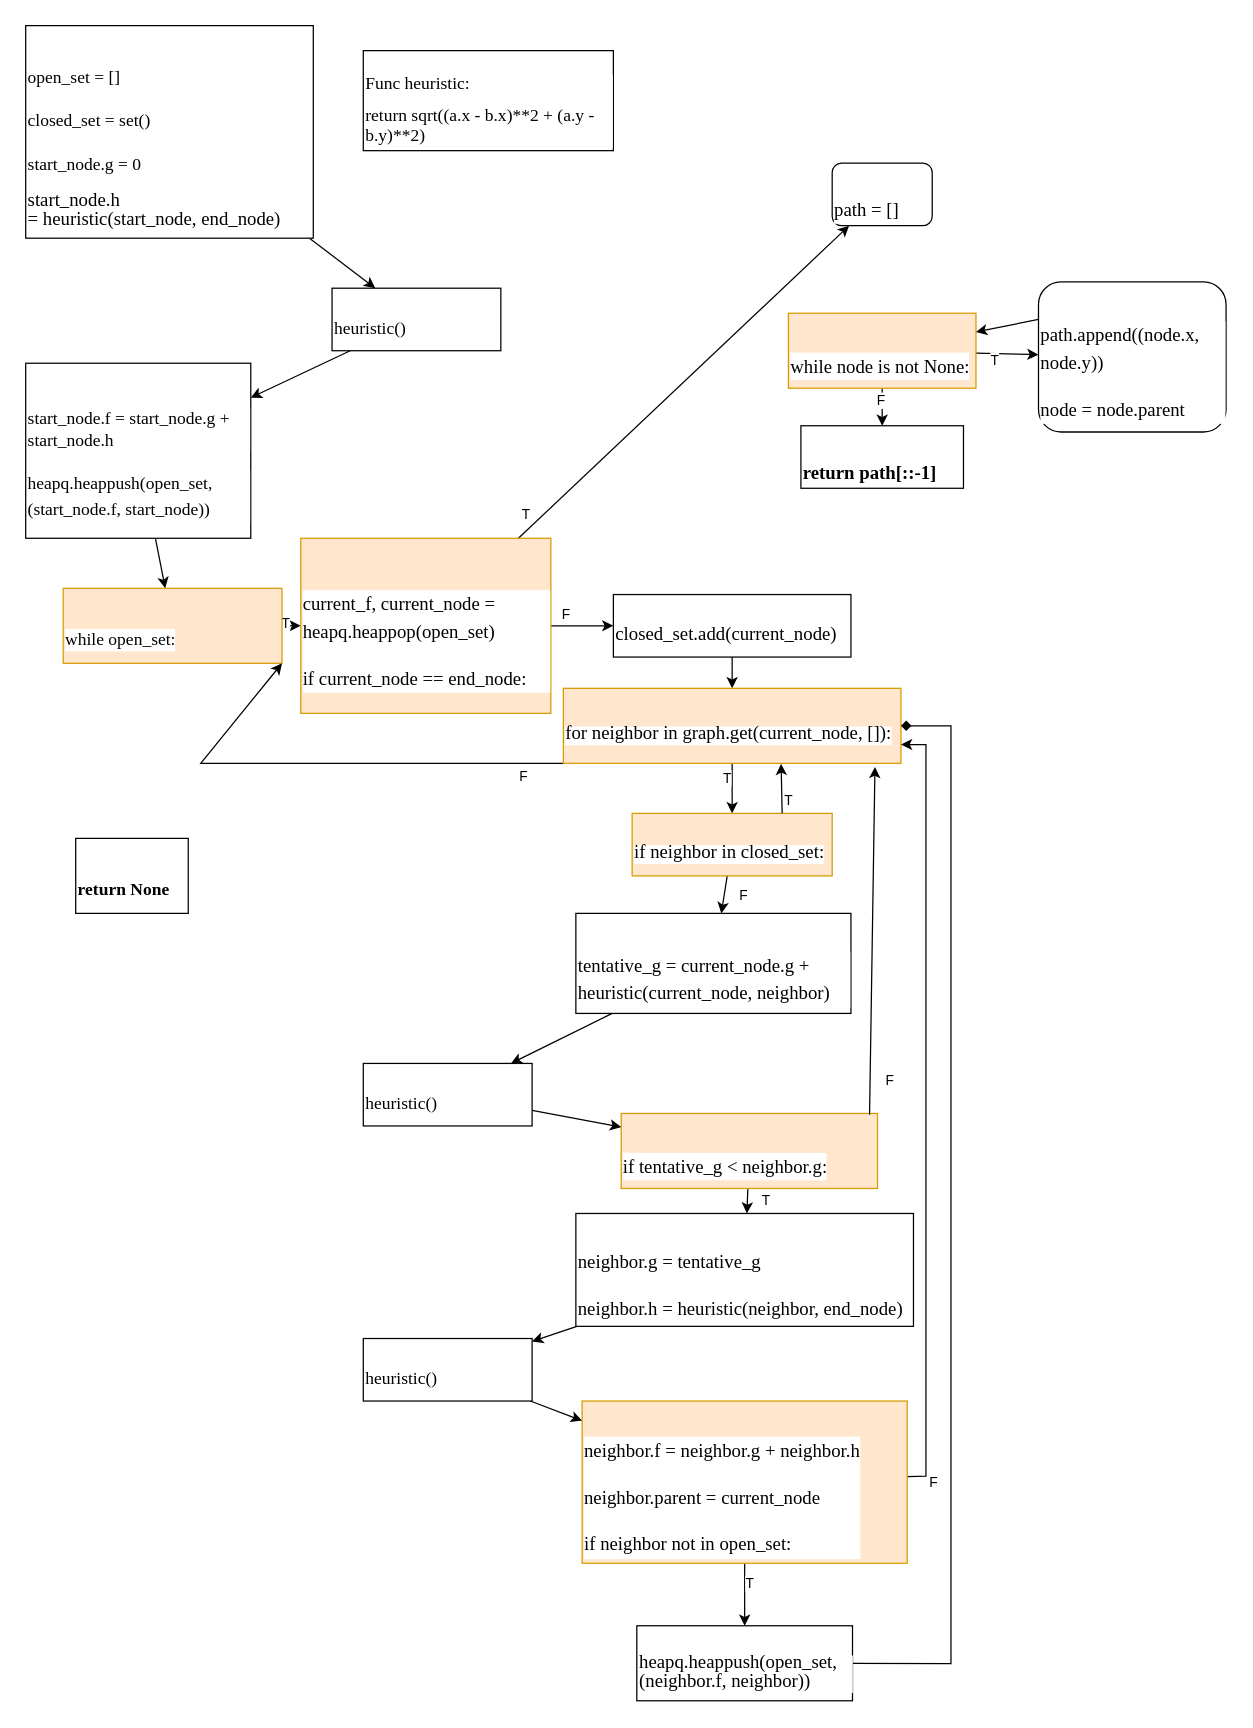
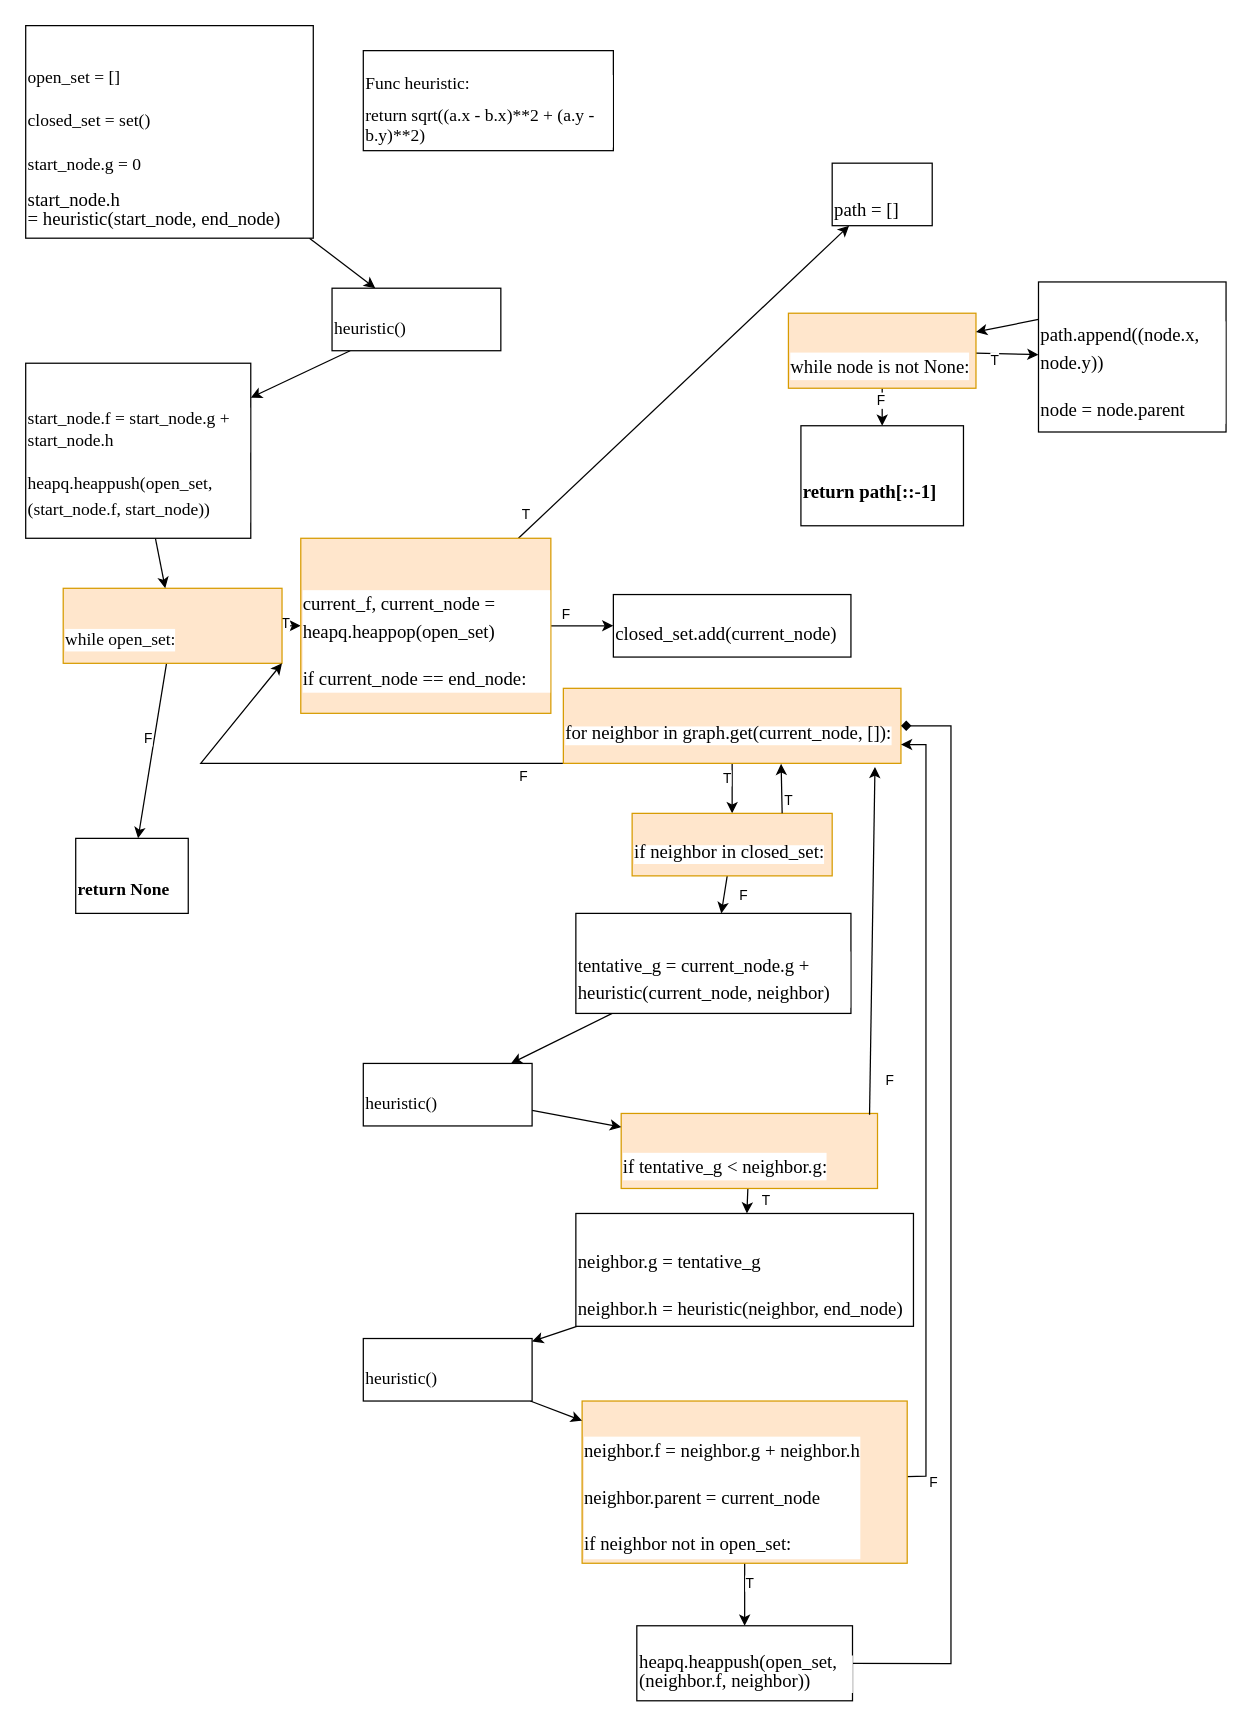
(882, 194) -> (882, 194)
(1132, 357) -> (1132, 357)
(882, 457) -> (882, 476)
(732, 668) -> none
none -> (153, 746)
